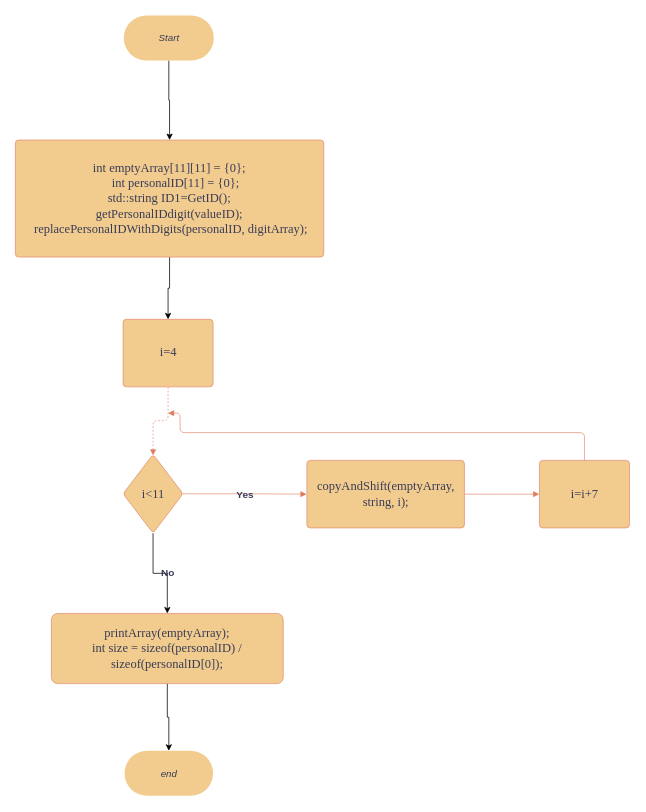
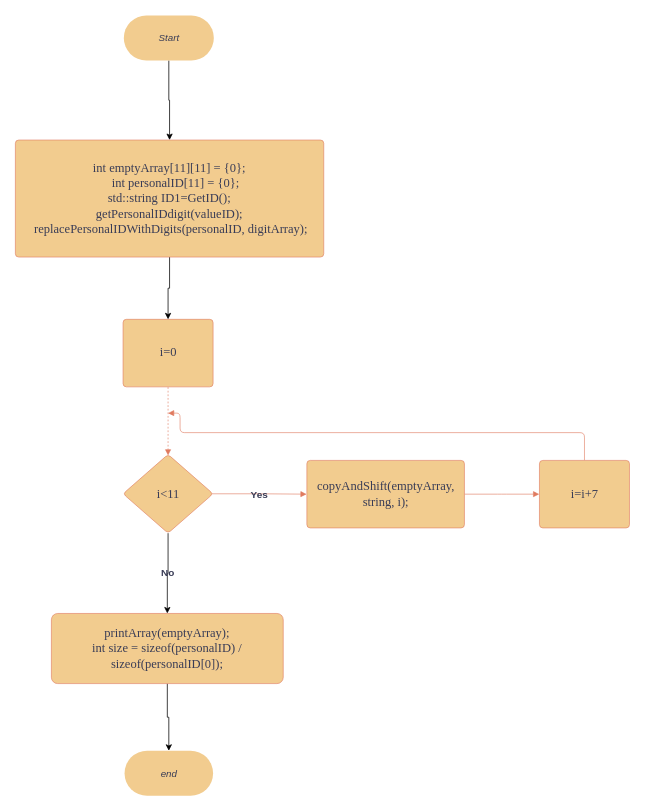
(168, 353) -> (168, 353)
(153, 494) -> (168, 494)
